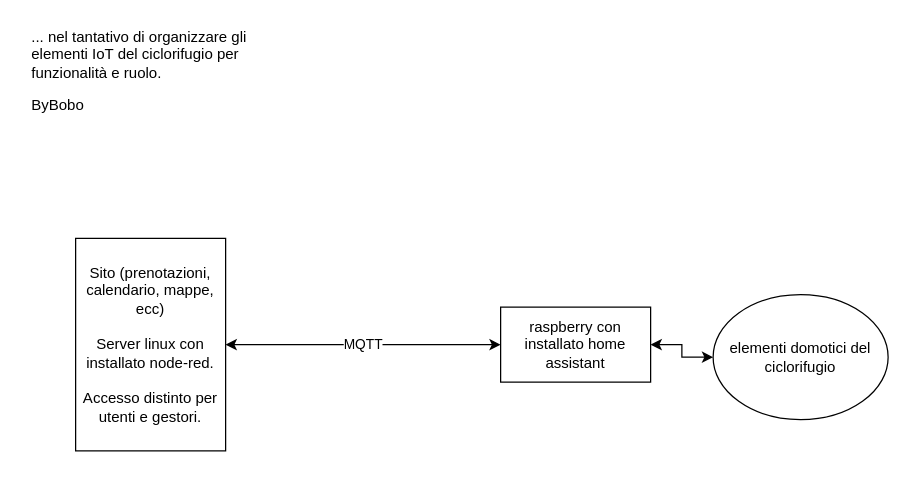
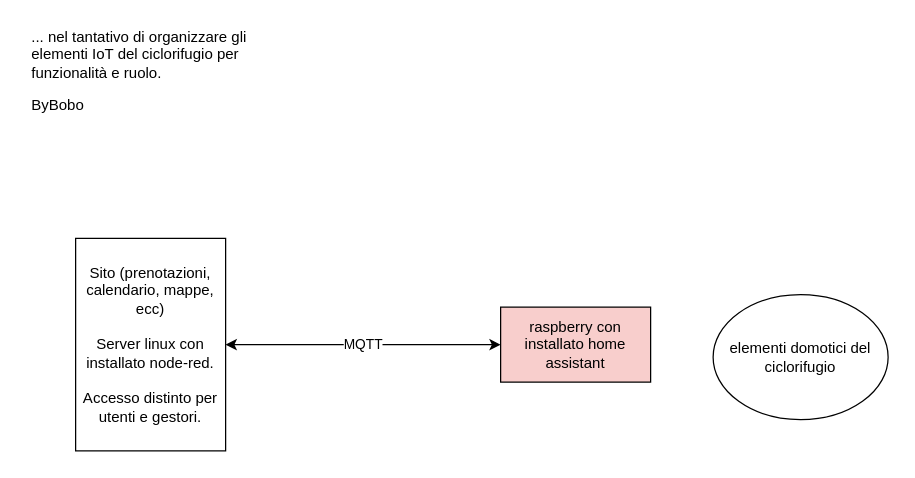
(576, 344) -> (576, 344)
(682, 351) -> none
